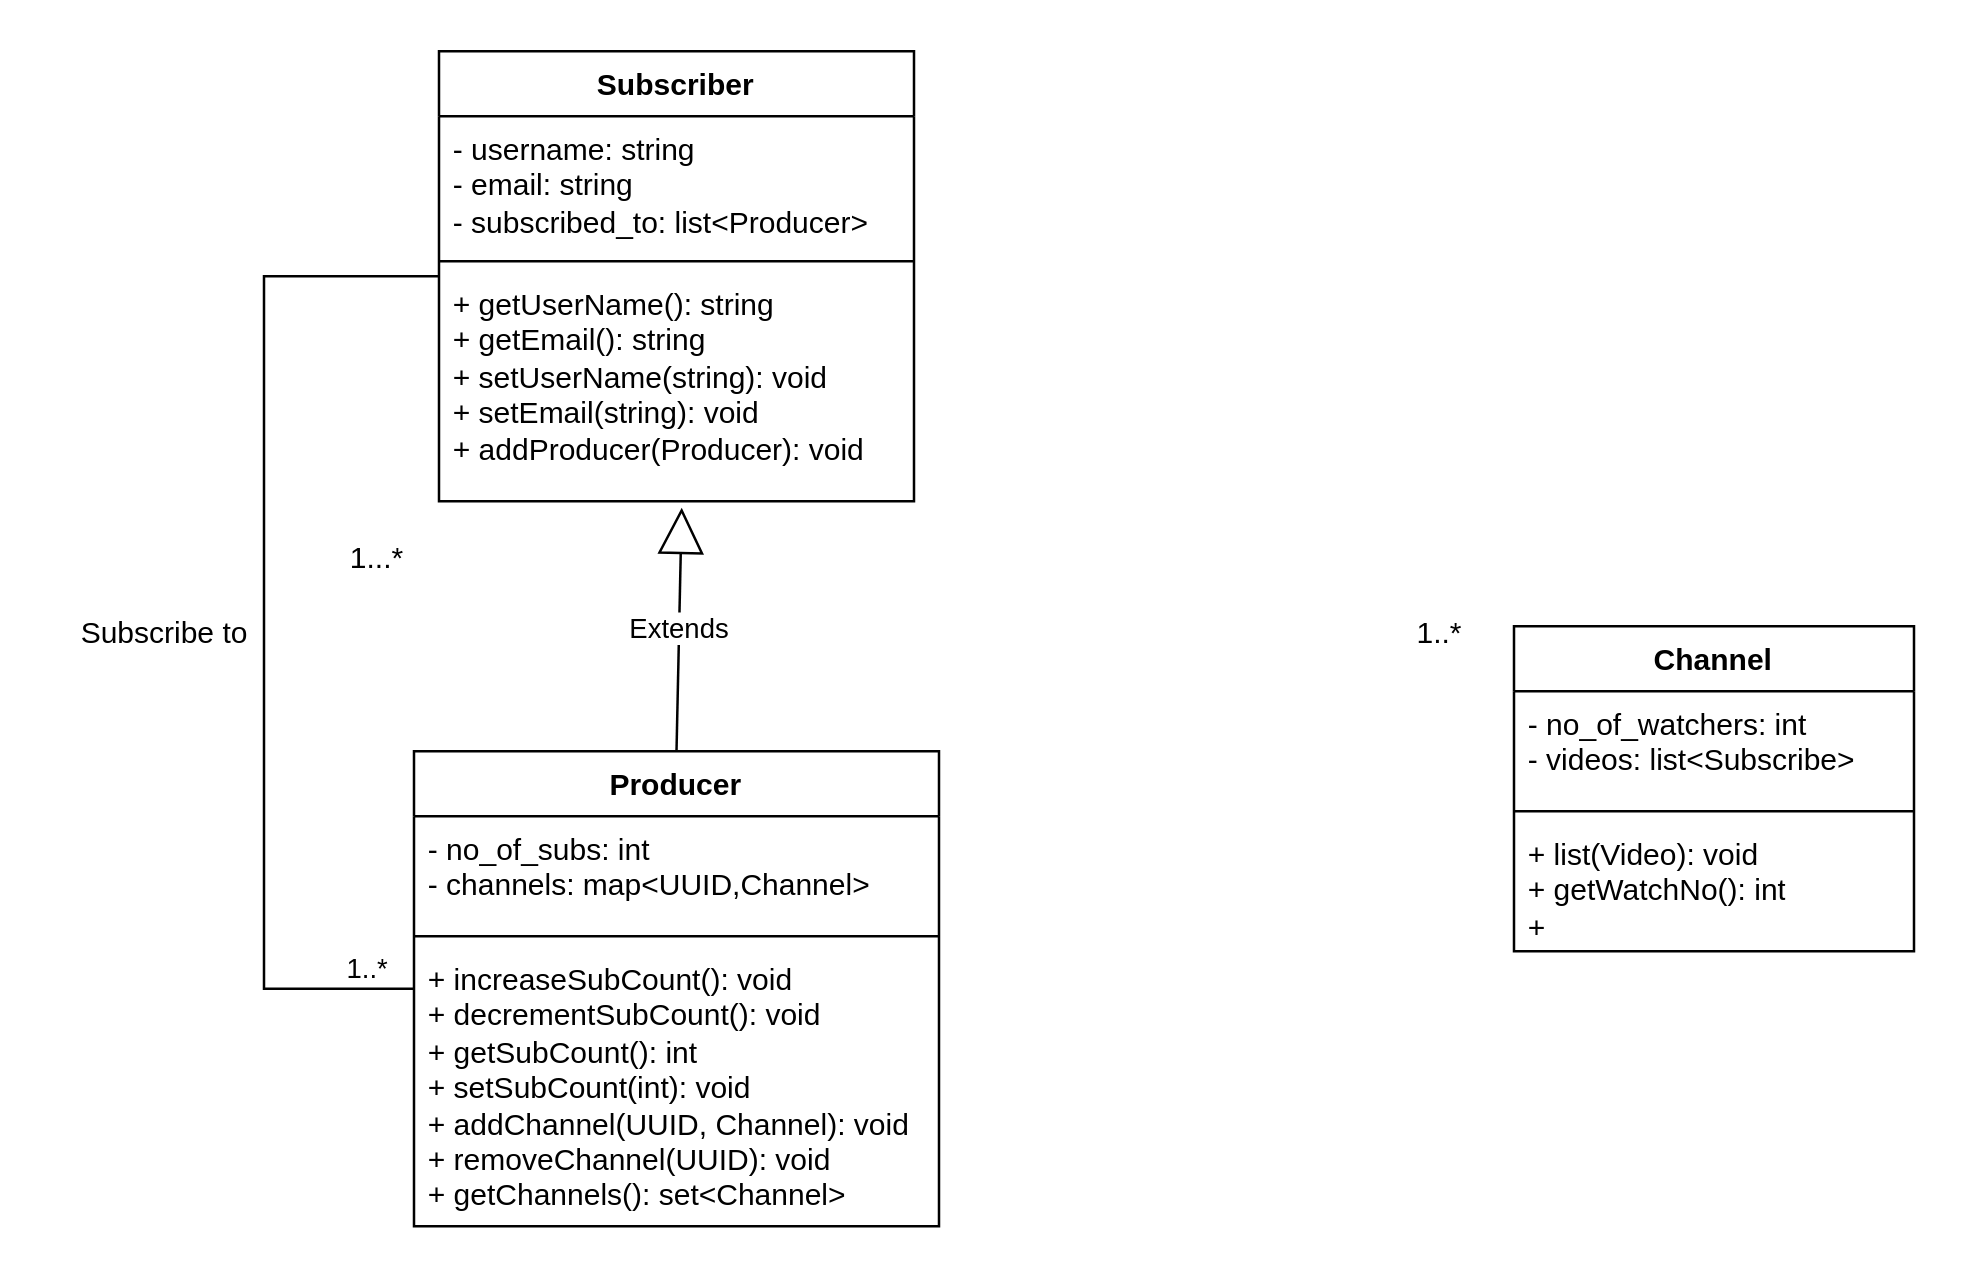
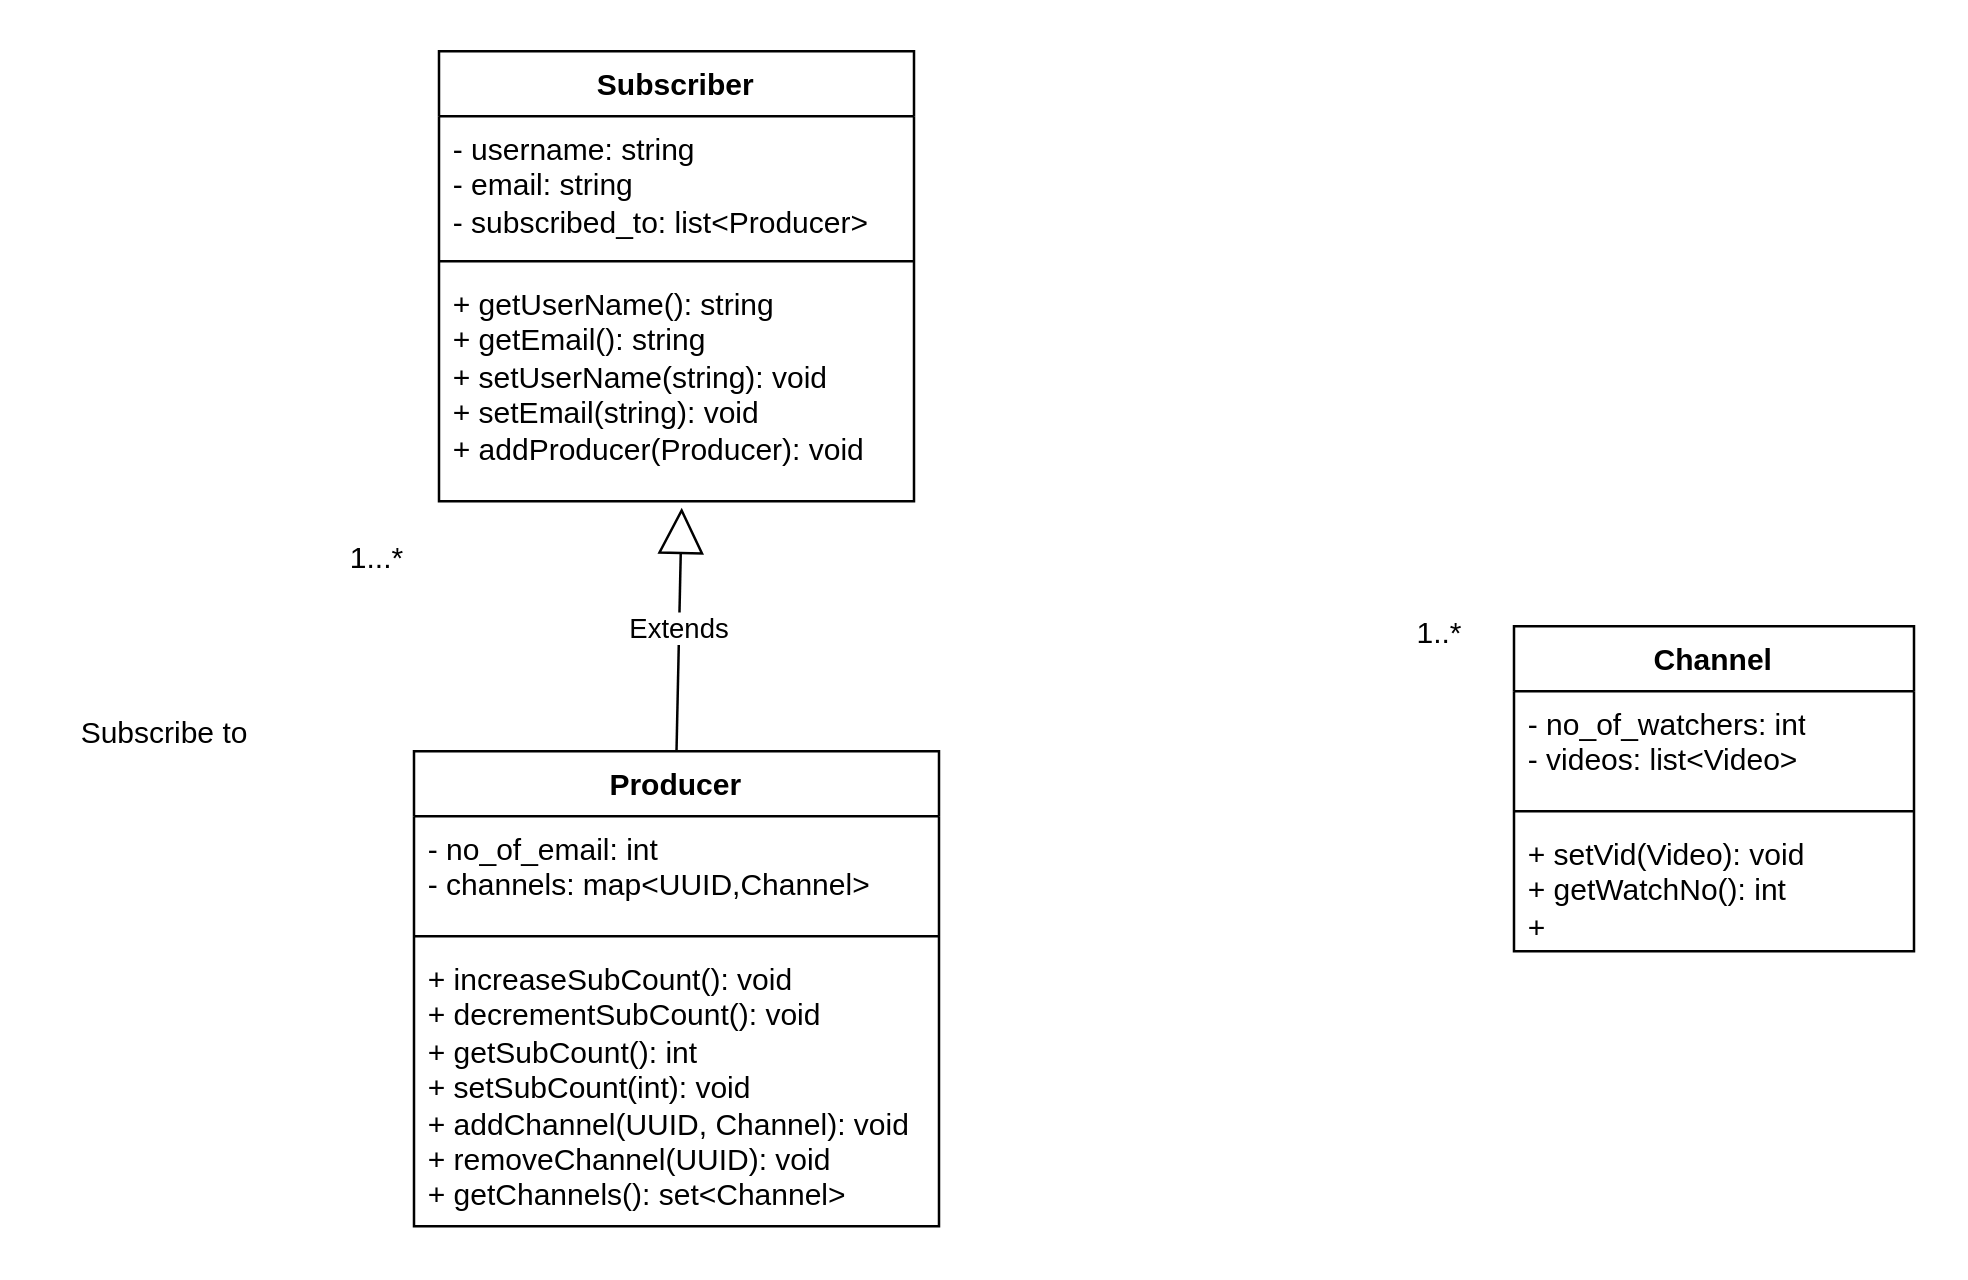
(264, 619) -> none
(164, 634) -> (164, 734)
(1711, 745) -> (1690, 745)
(649, 870) -> (649, 870)
(1673, 893) -> (1682, 893)
